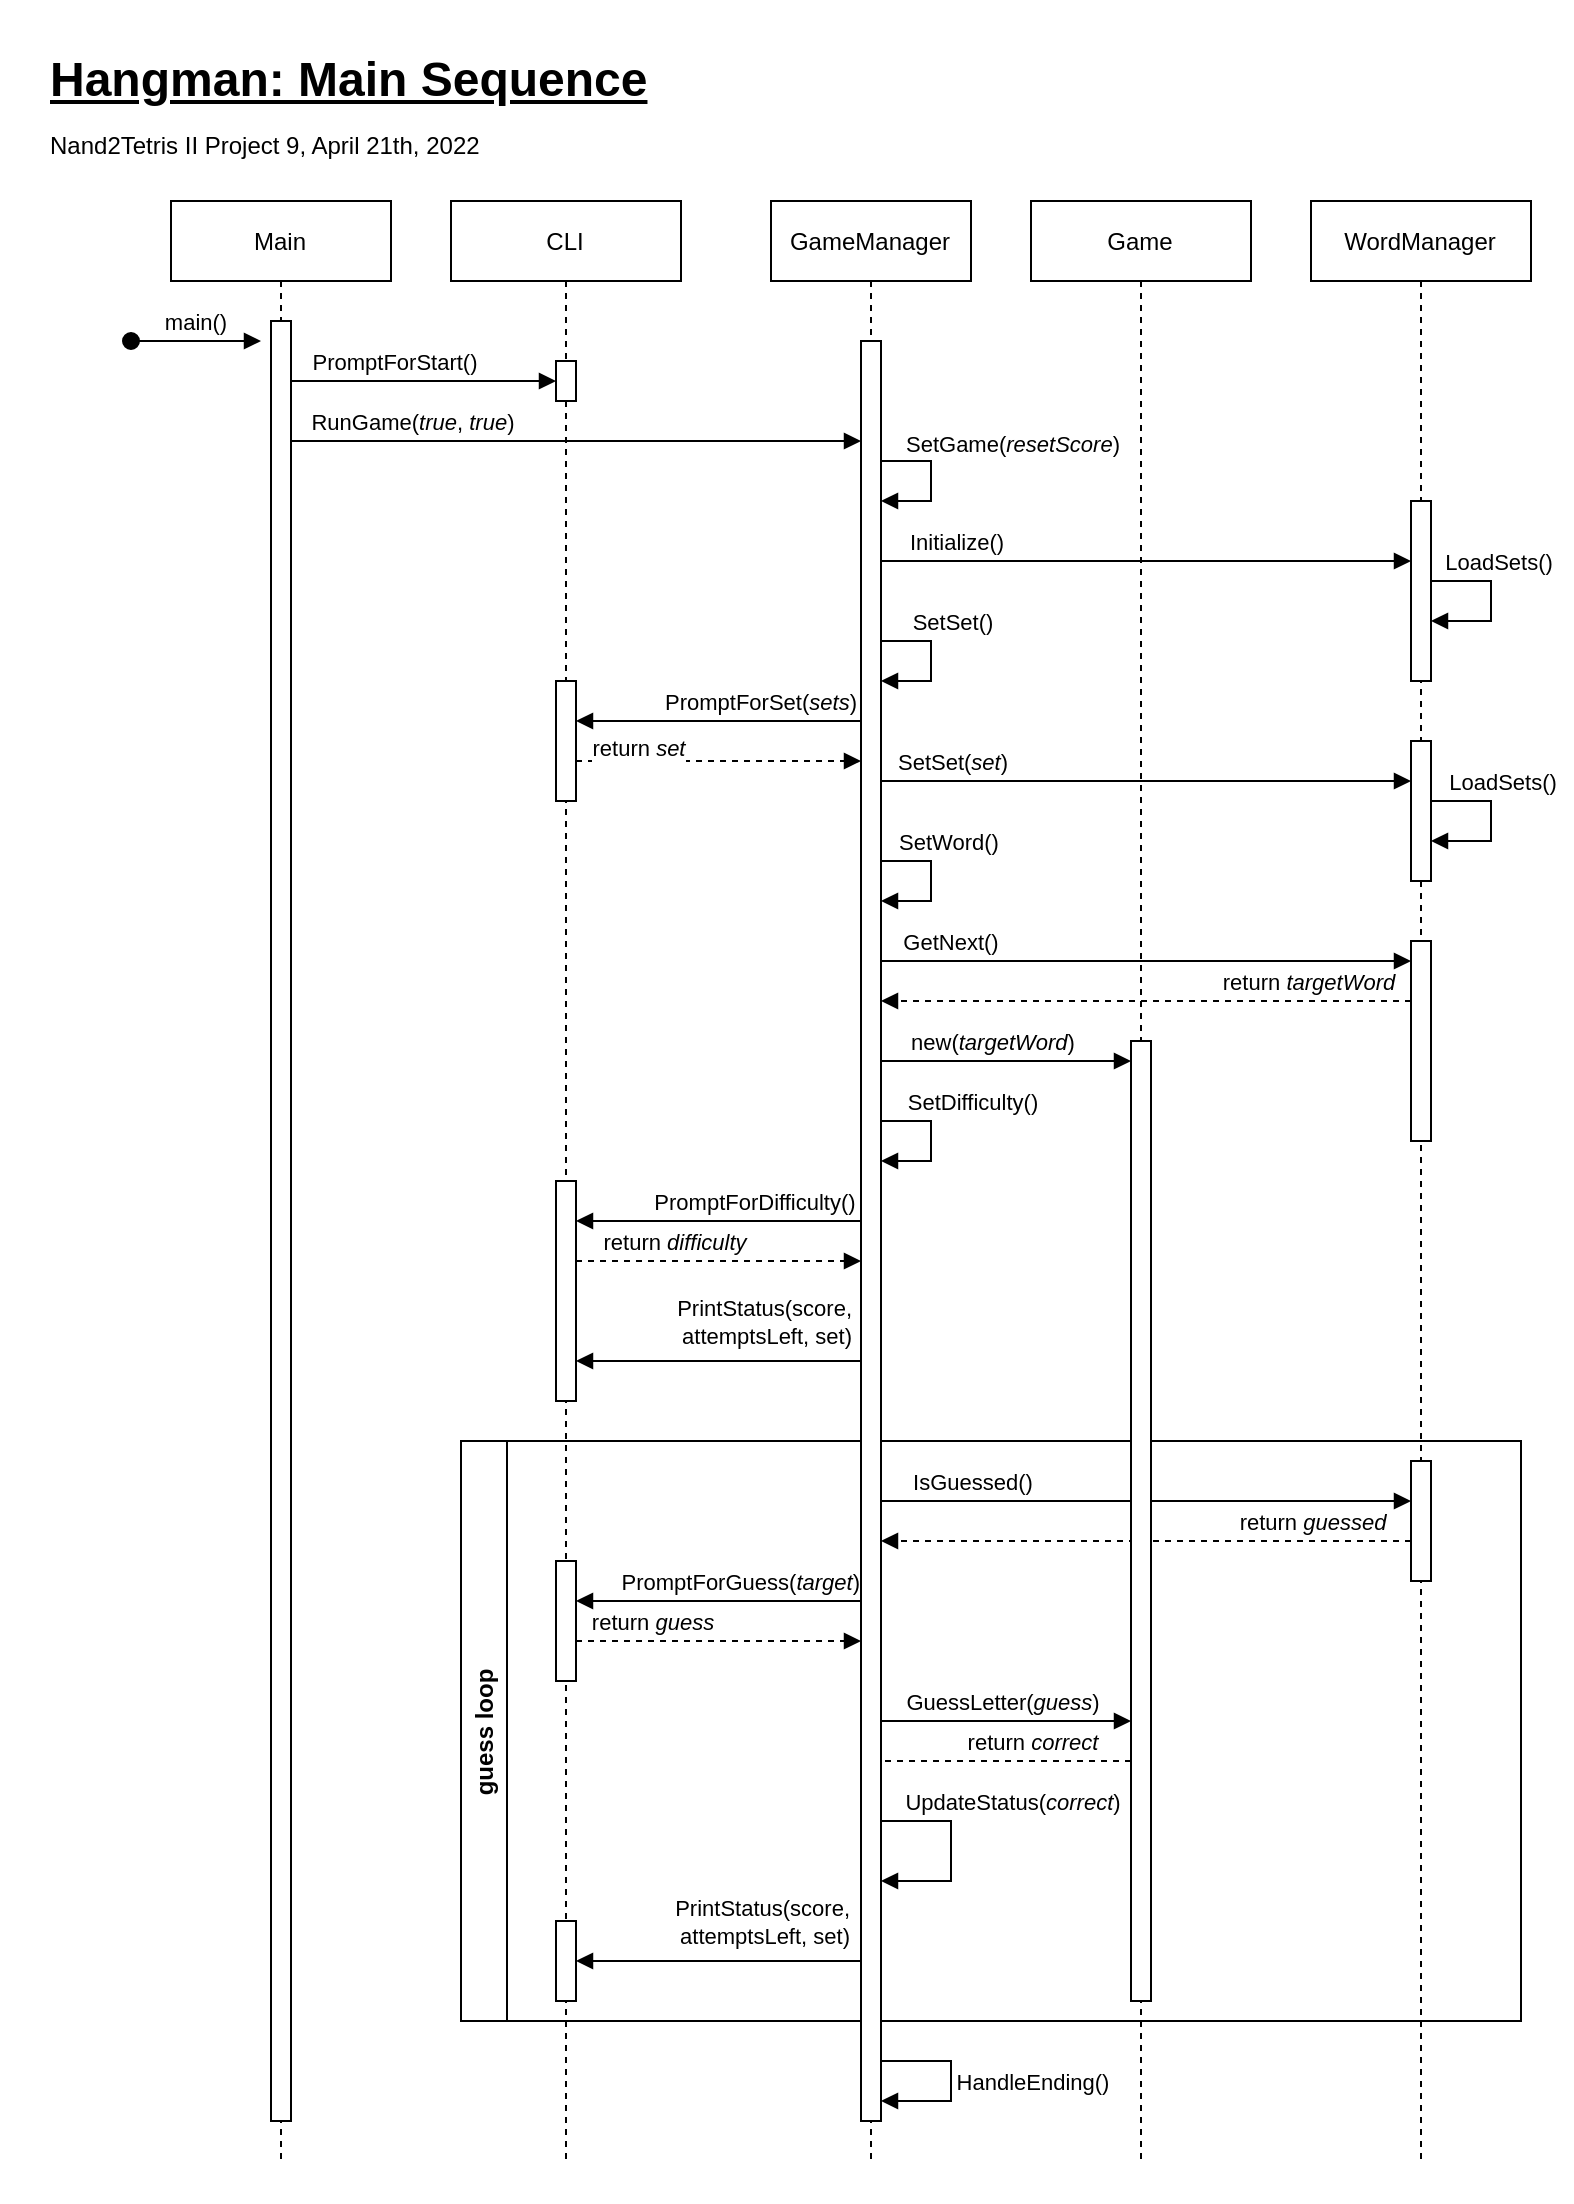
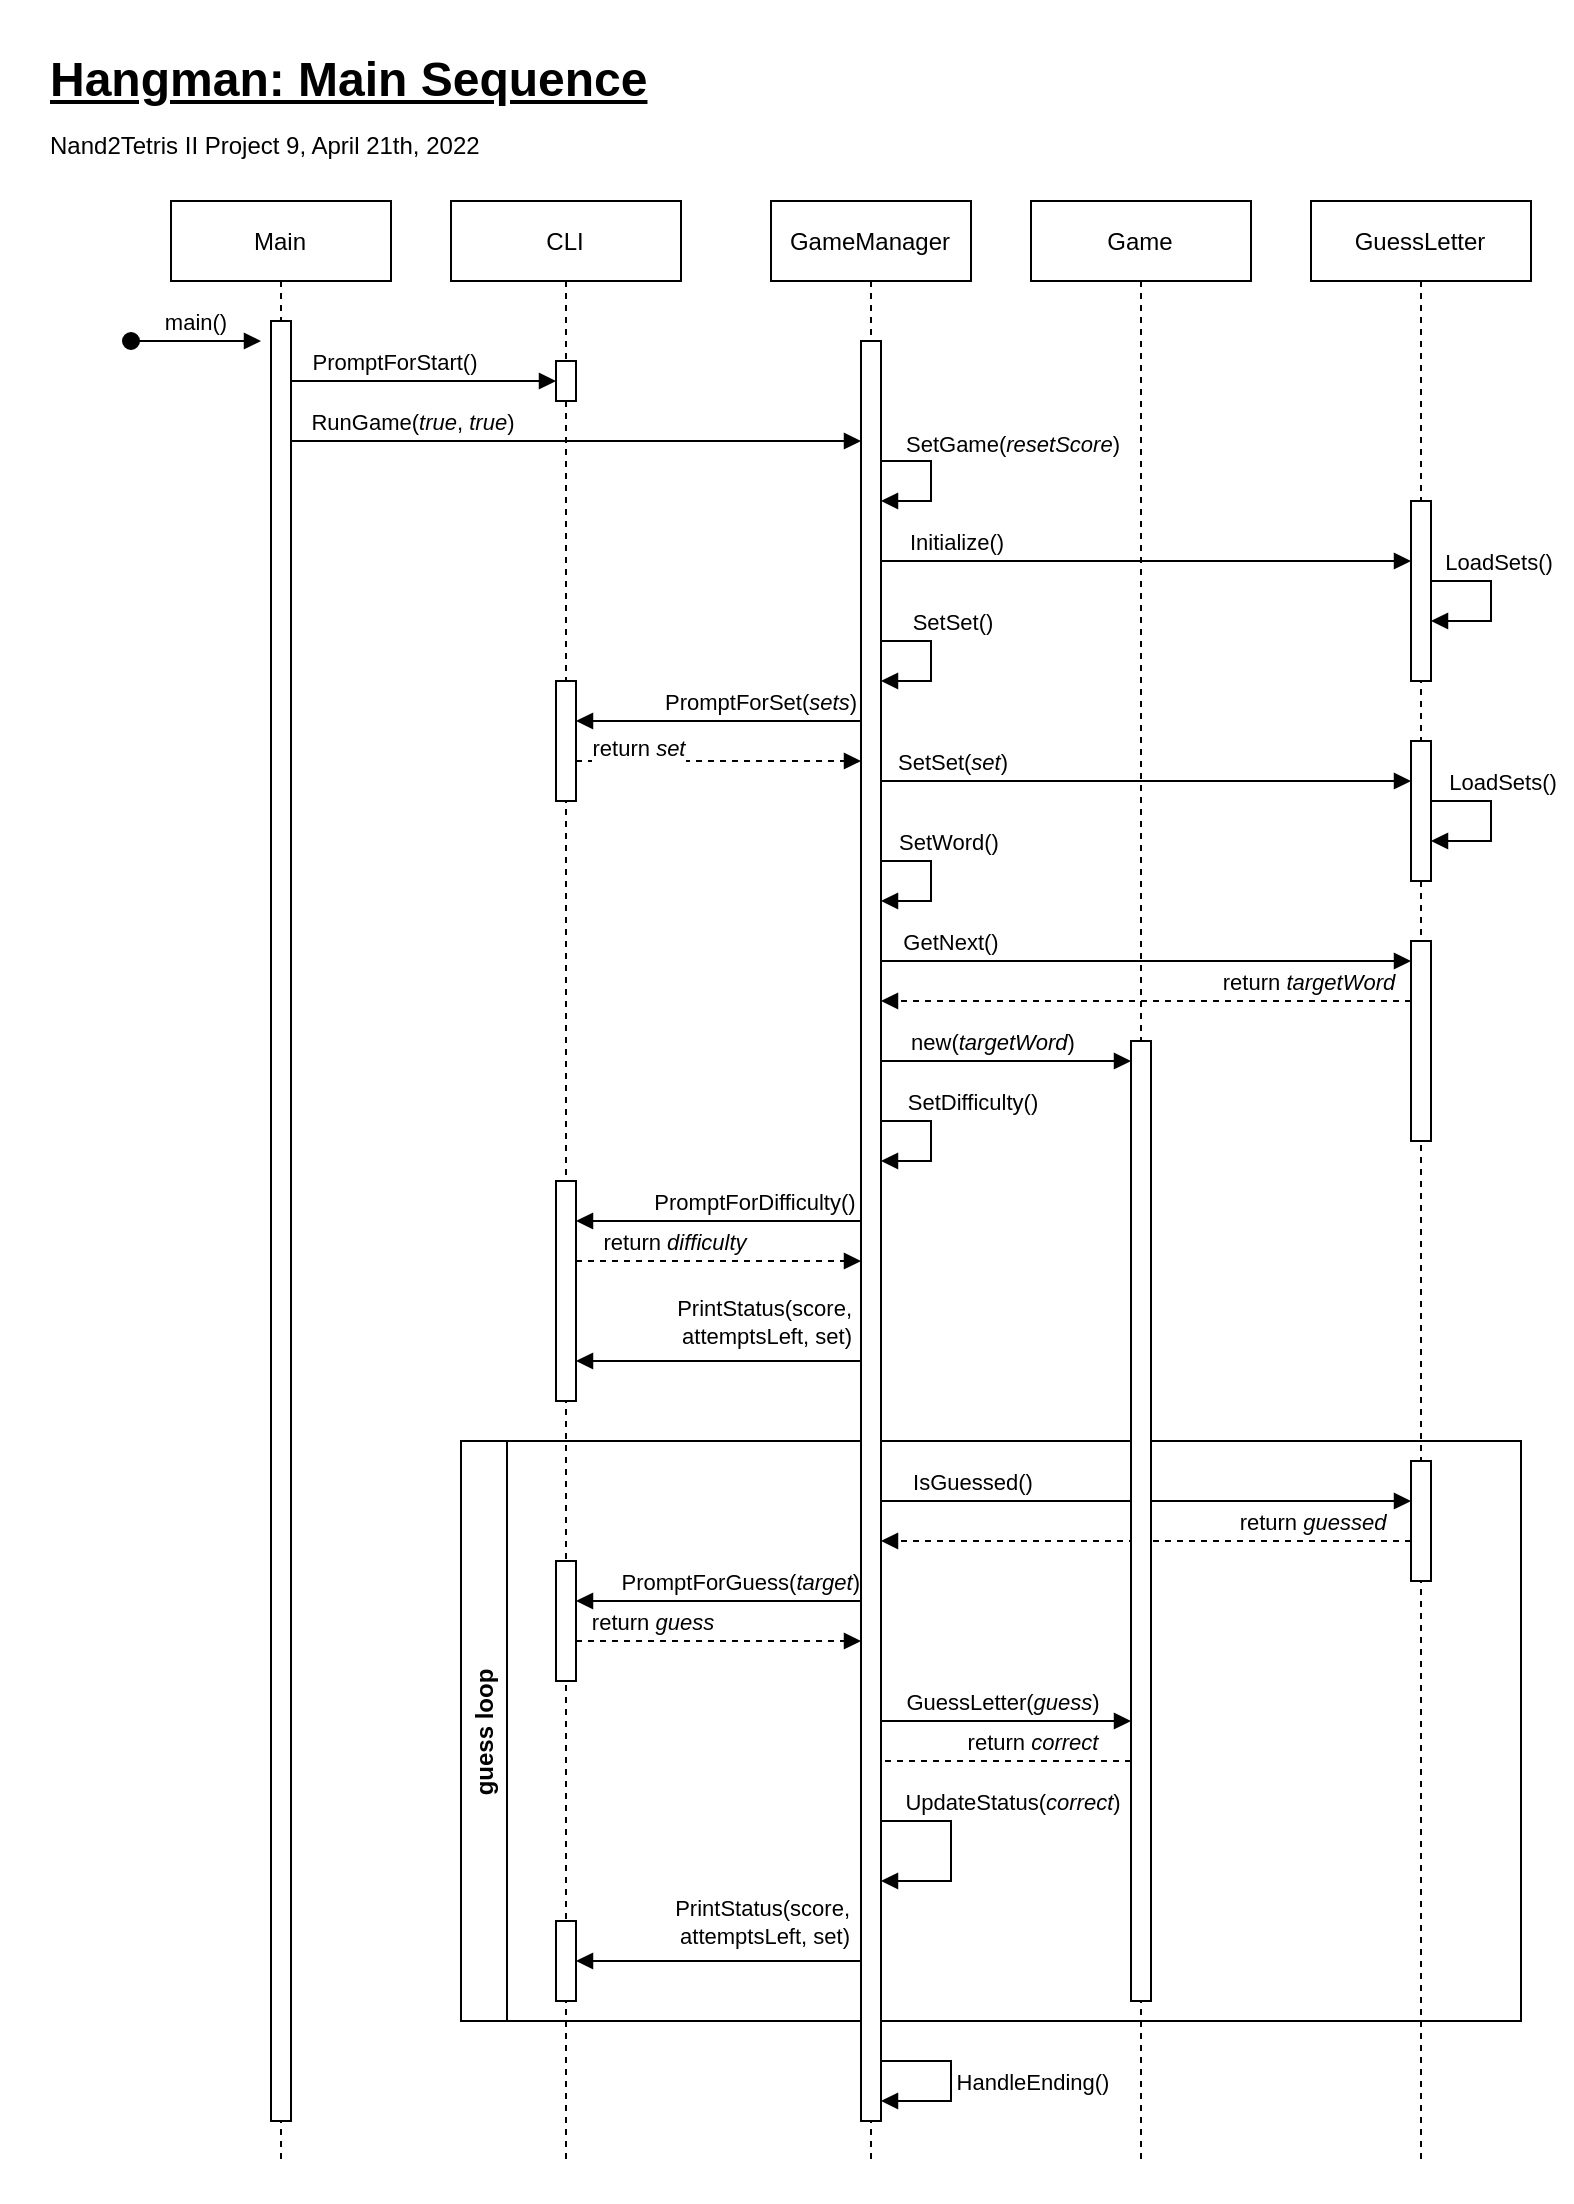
(1420, 242) -> (1420, 242)
